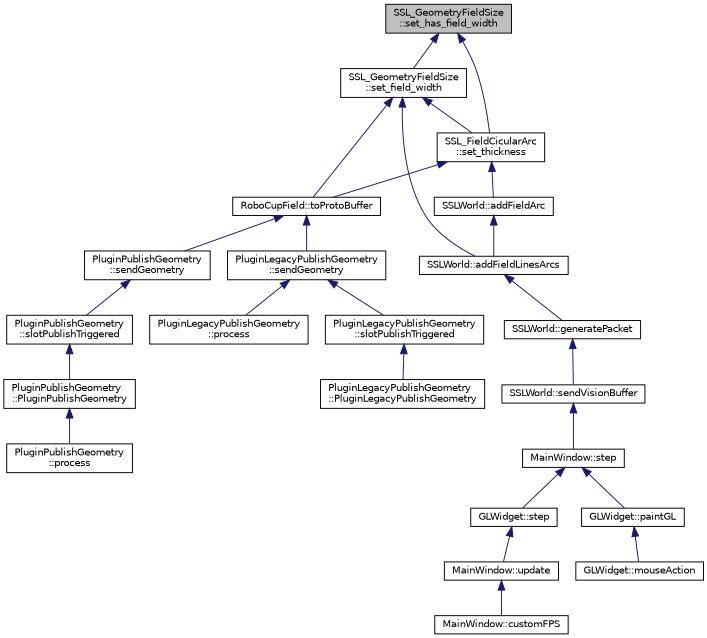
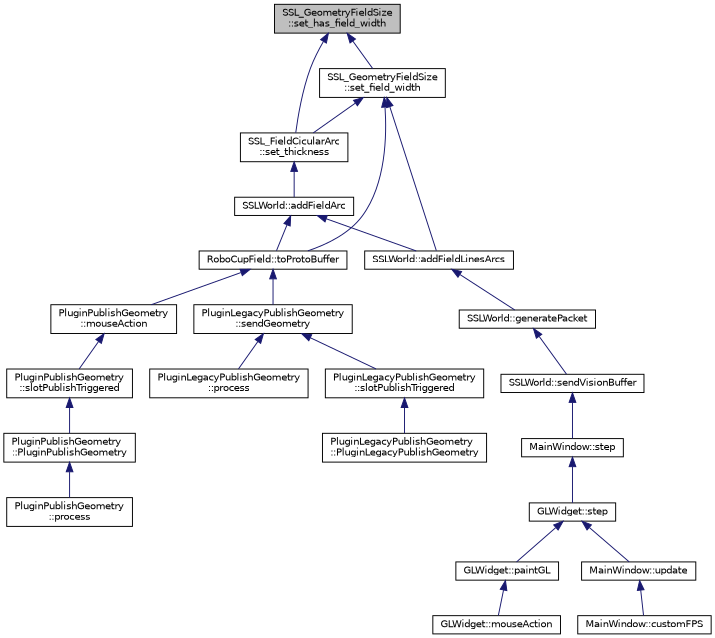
(385, 181) -> (282, 238)
(147, 265) -> (114, 319)
(607, 491) -> (536, 545)
